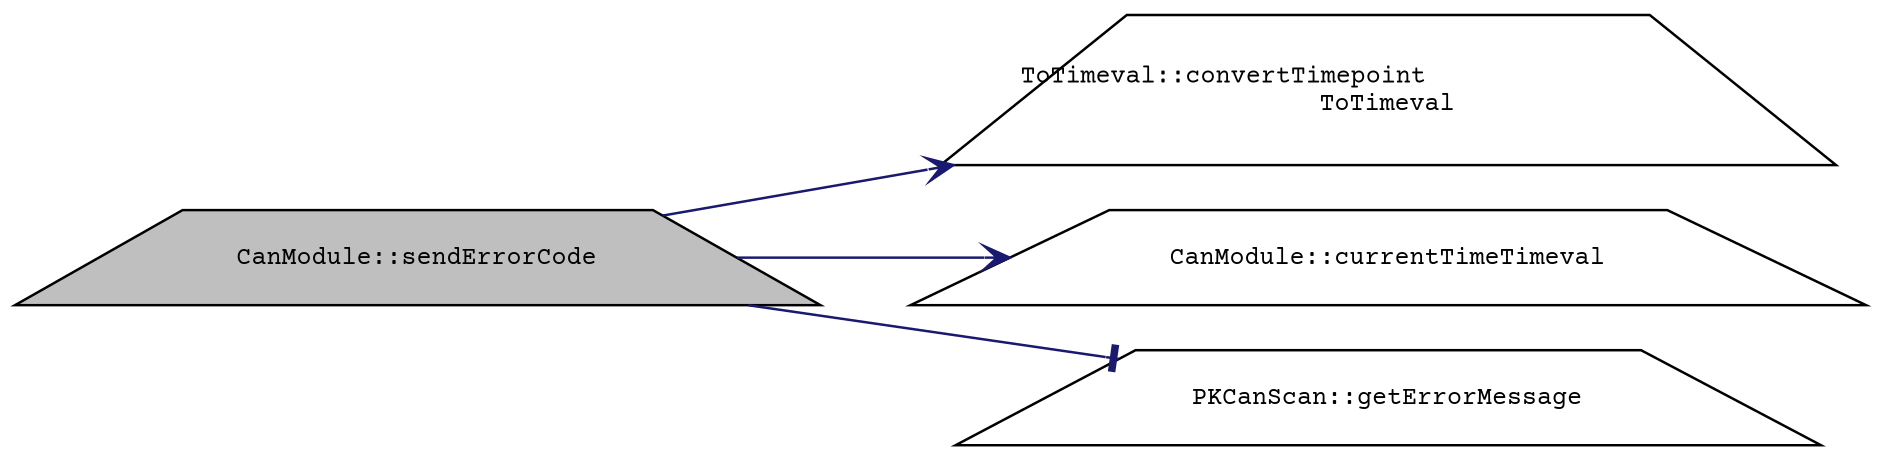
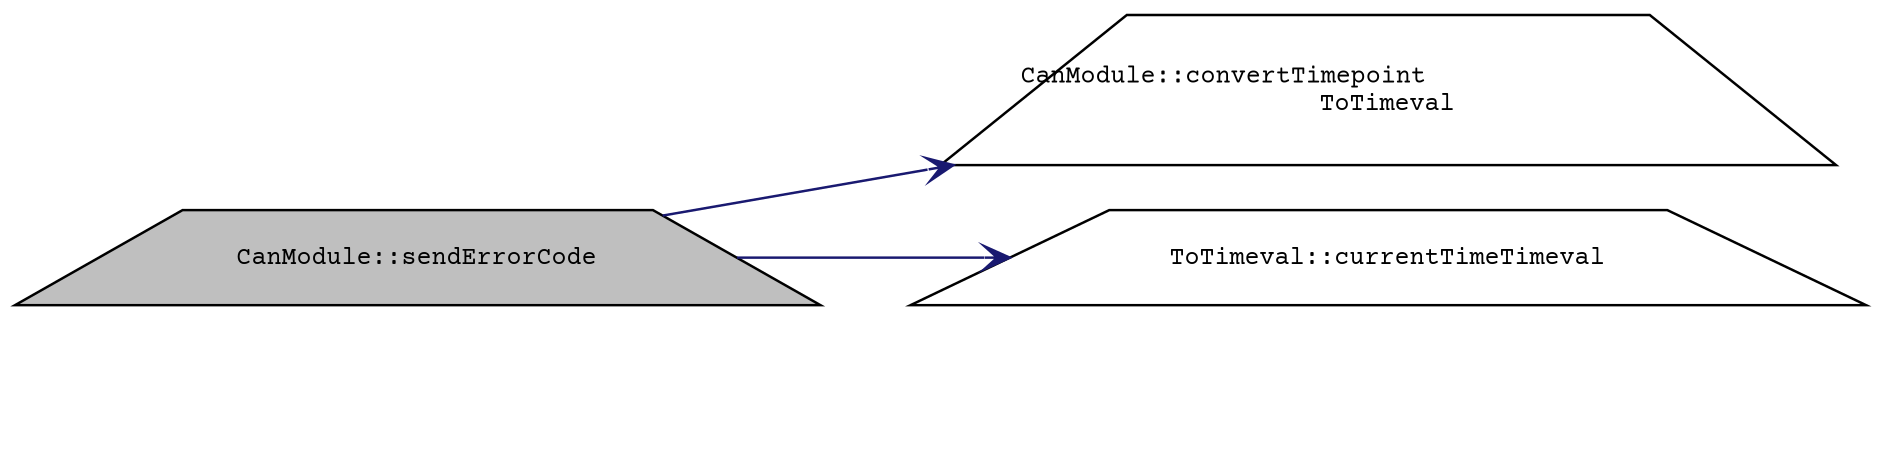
(1388, 90) -> (1388, 90)
(1388, 258) -> (1388, 258)
(1388, 398) -> none
